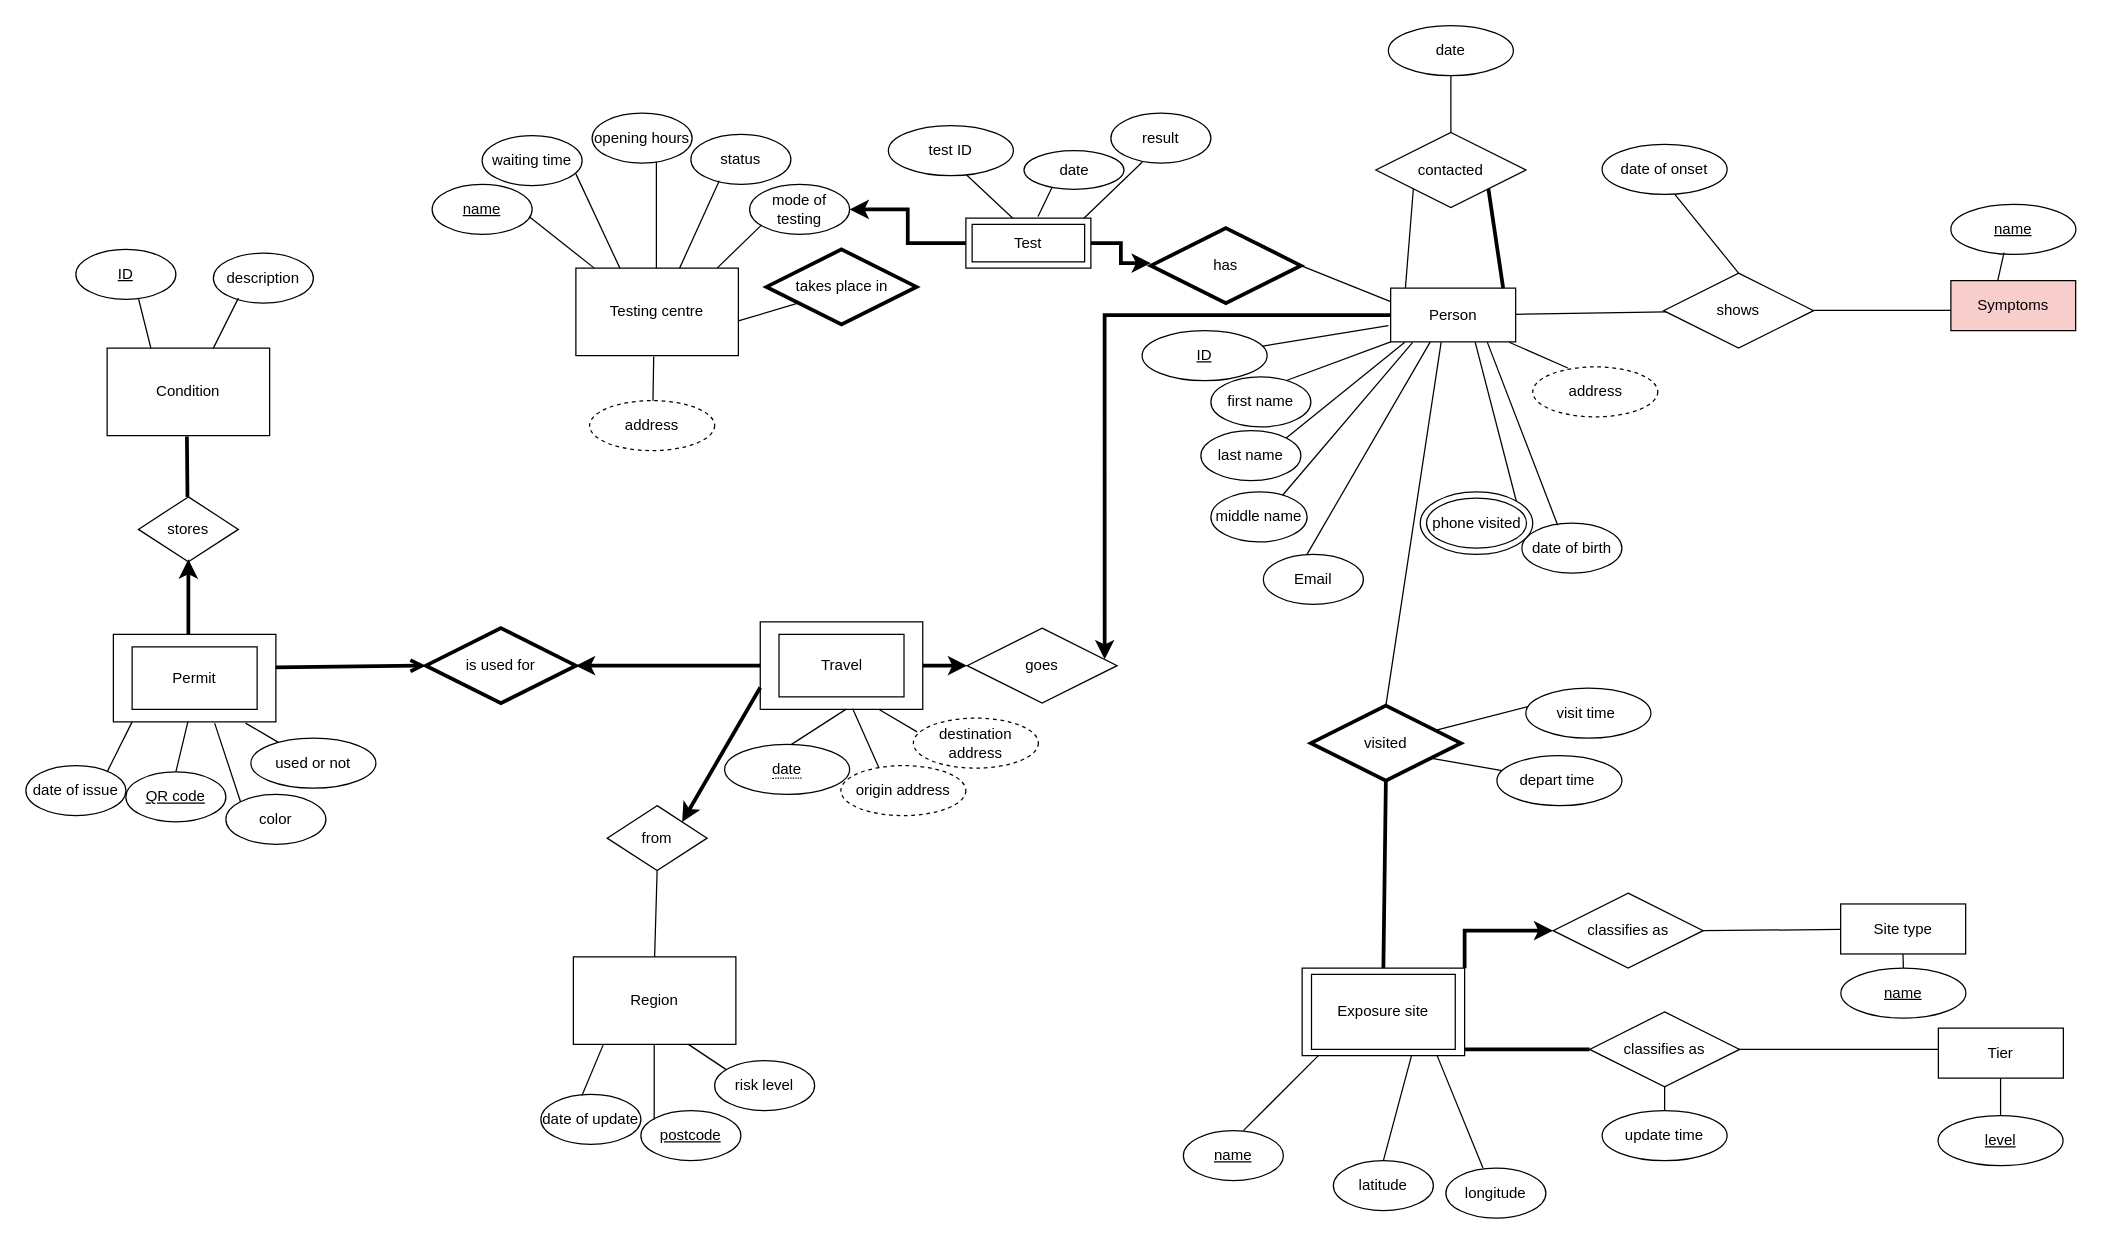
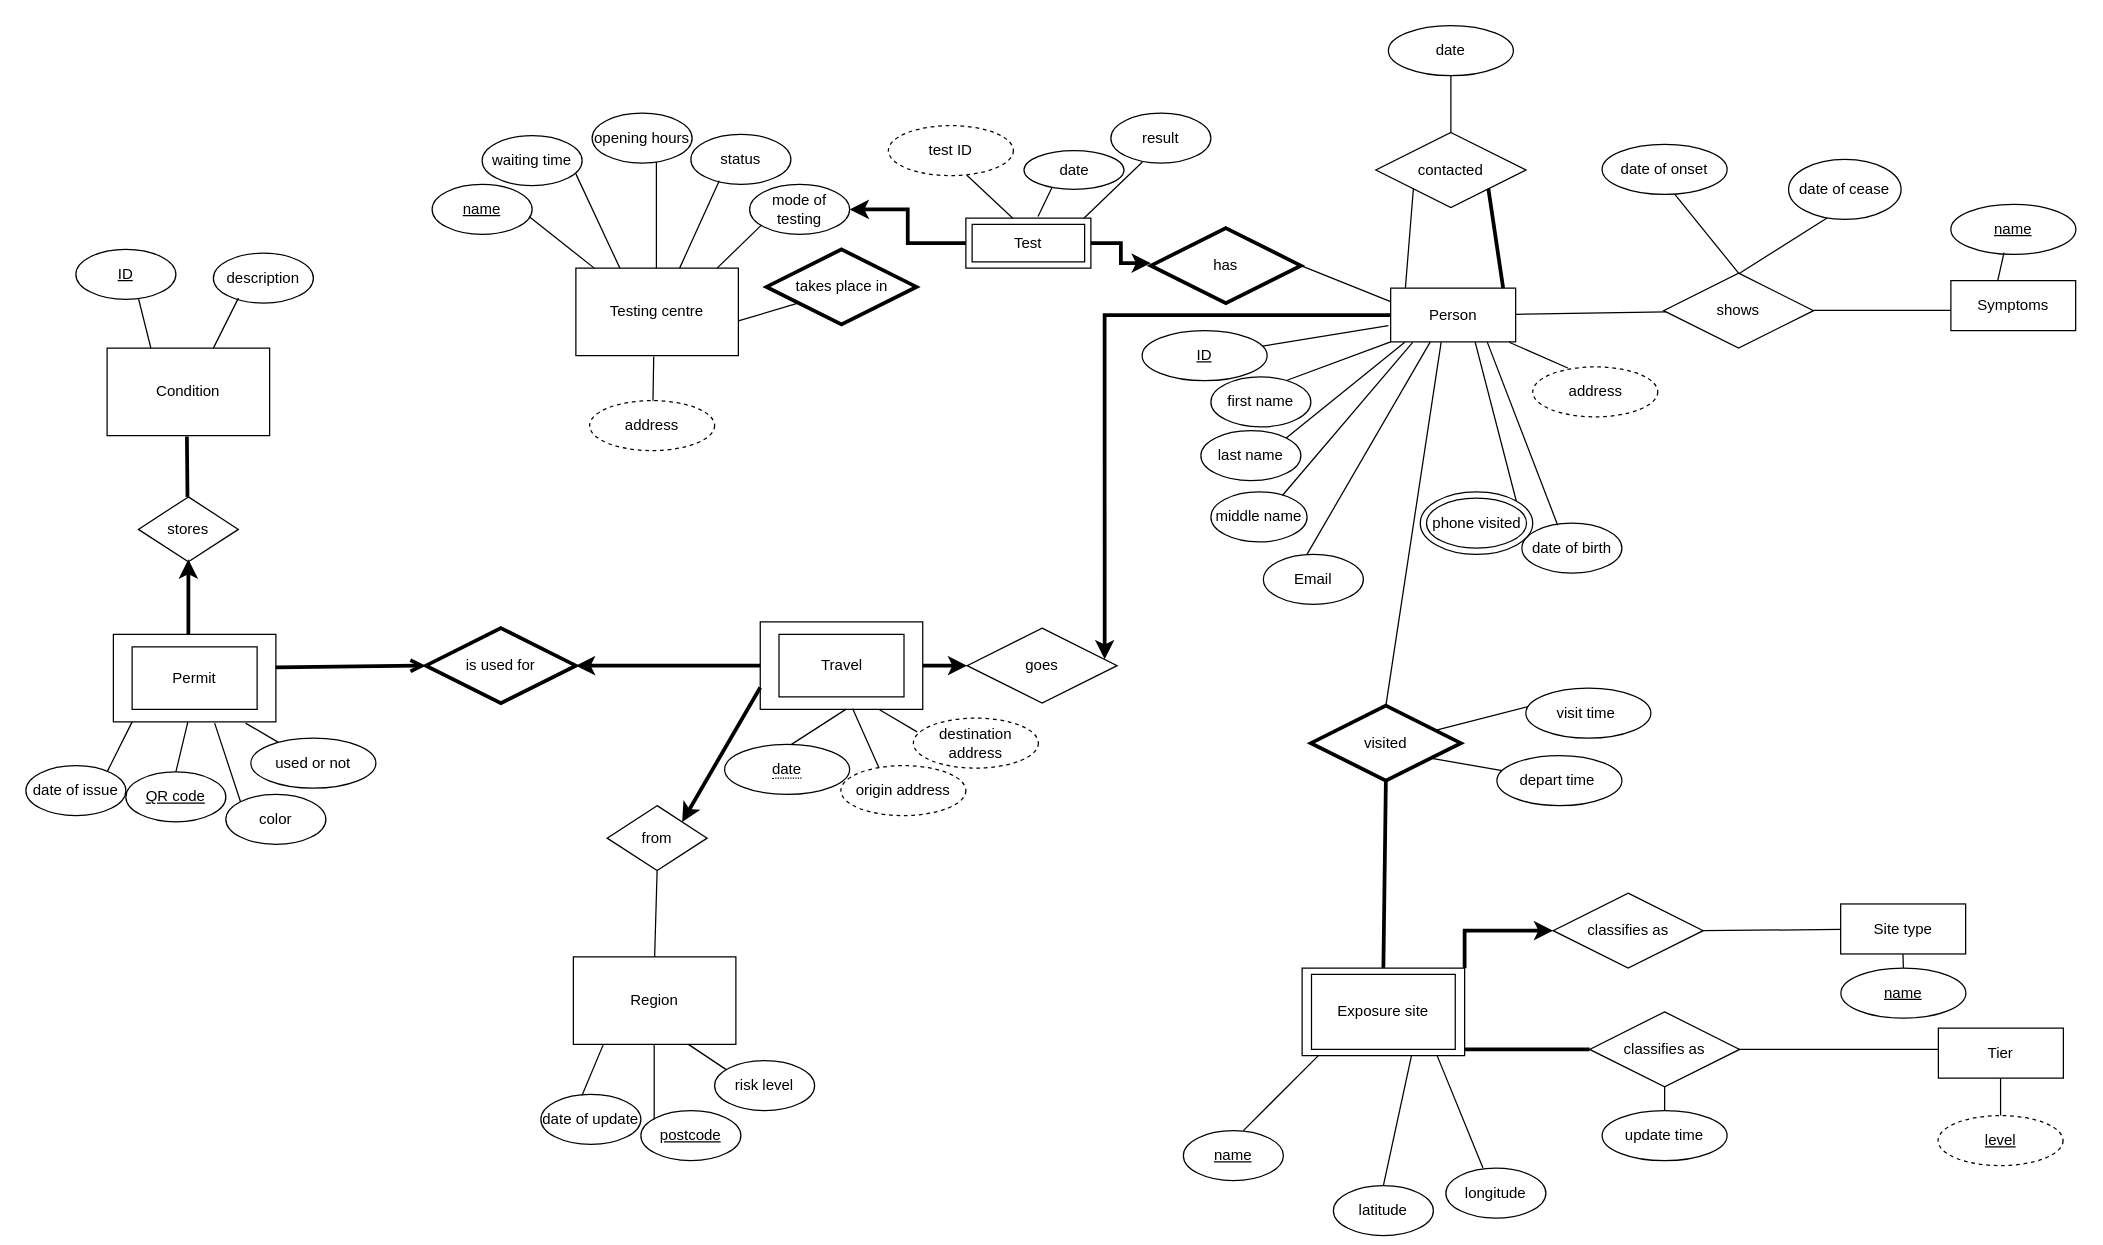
(951, 151) -> (951, 151)
none -> (1845, 189)
none -> (1782, 246)
(2013, 306) -> (2013, 306)
(2000, 1141) -> (2000, 1141)
(1383, 1186) -> (1383, 1211)
